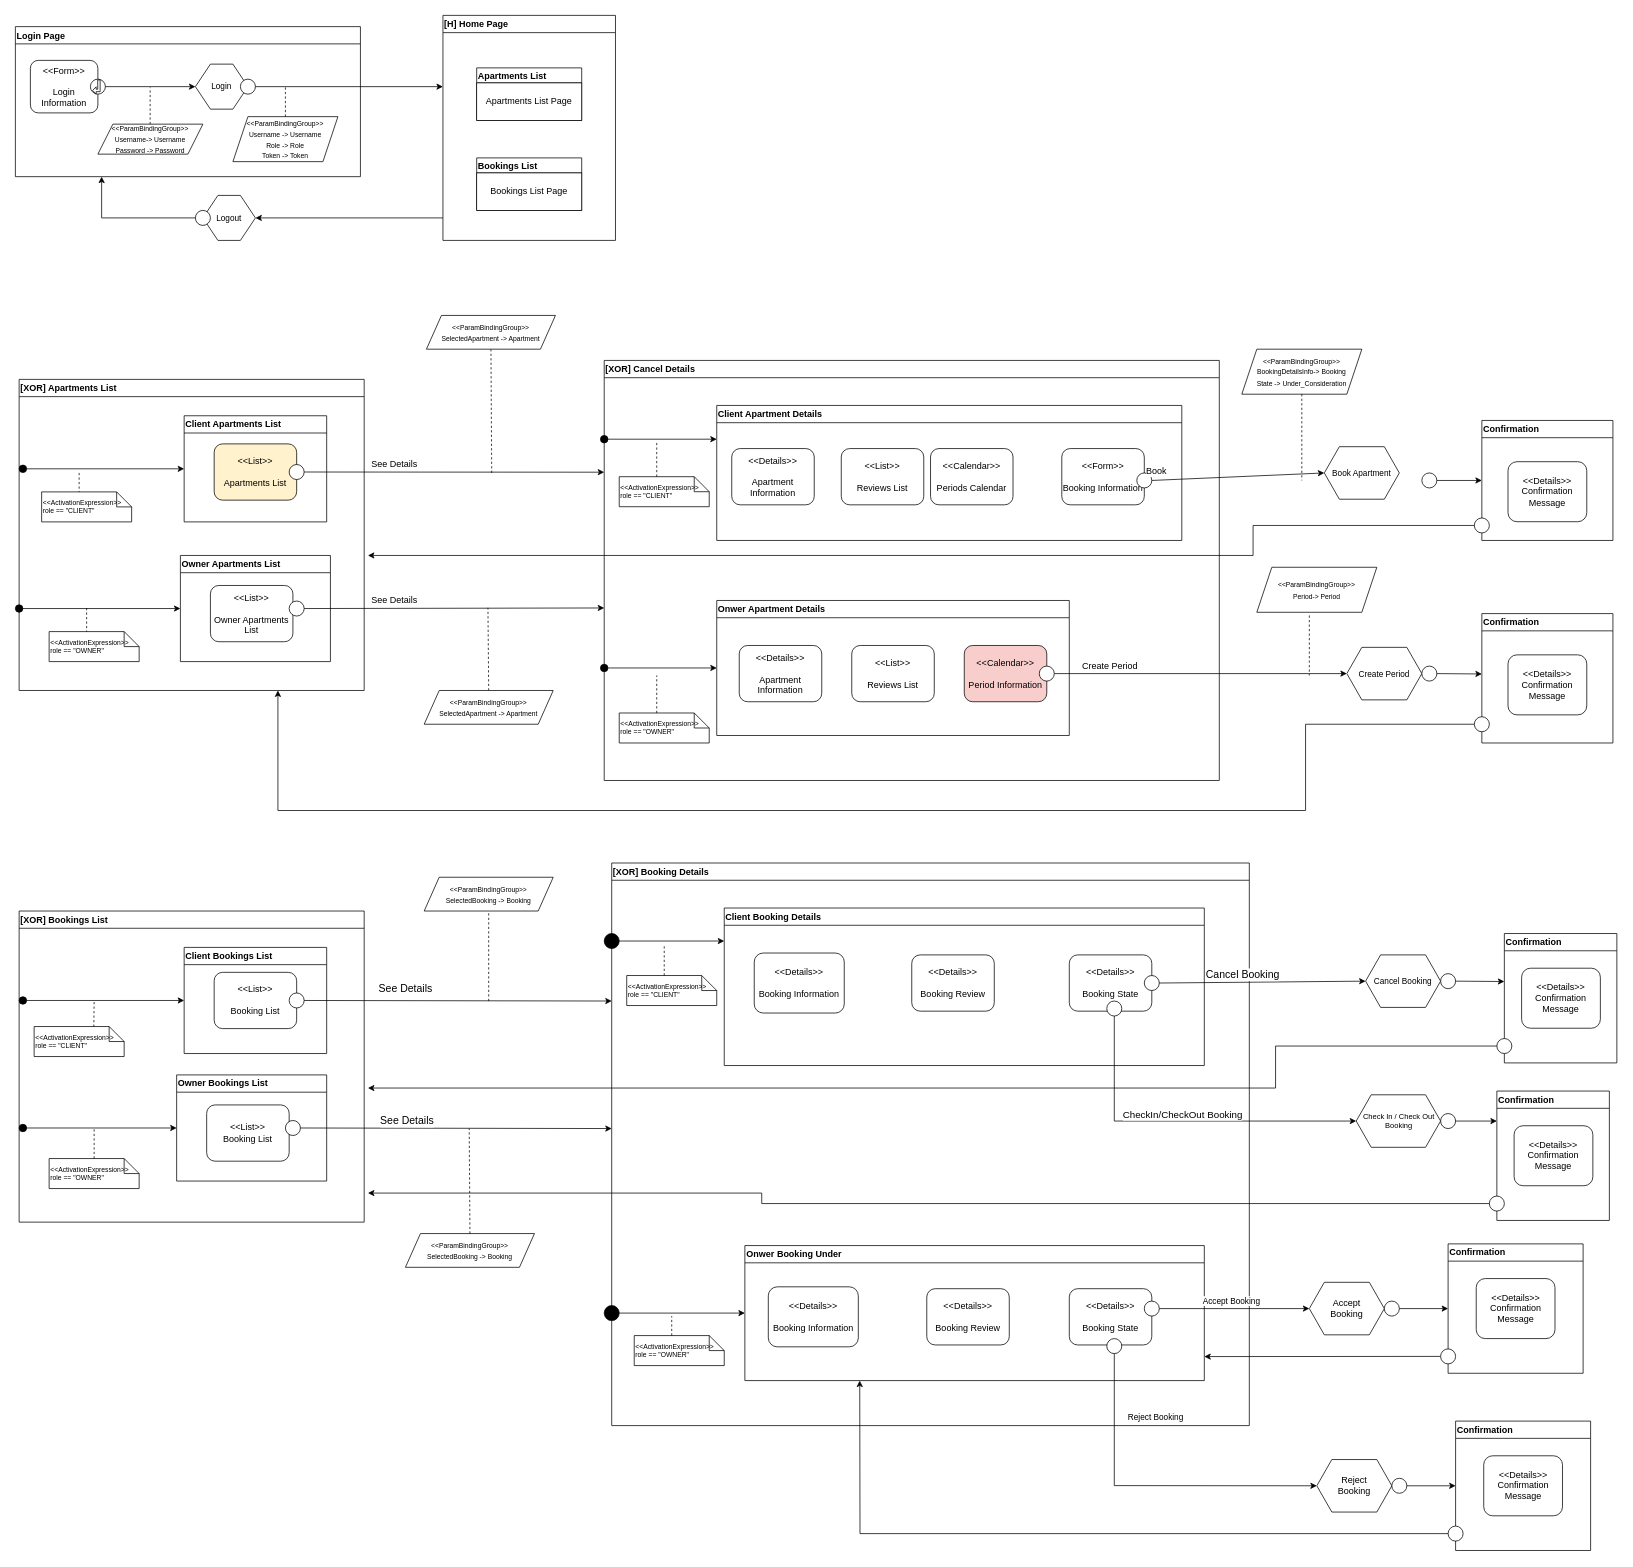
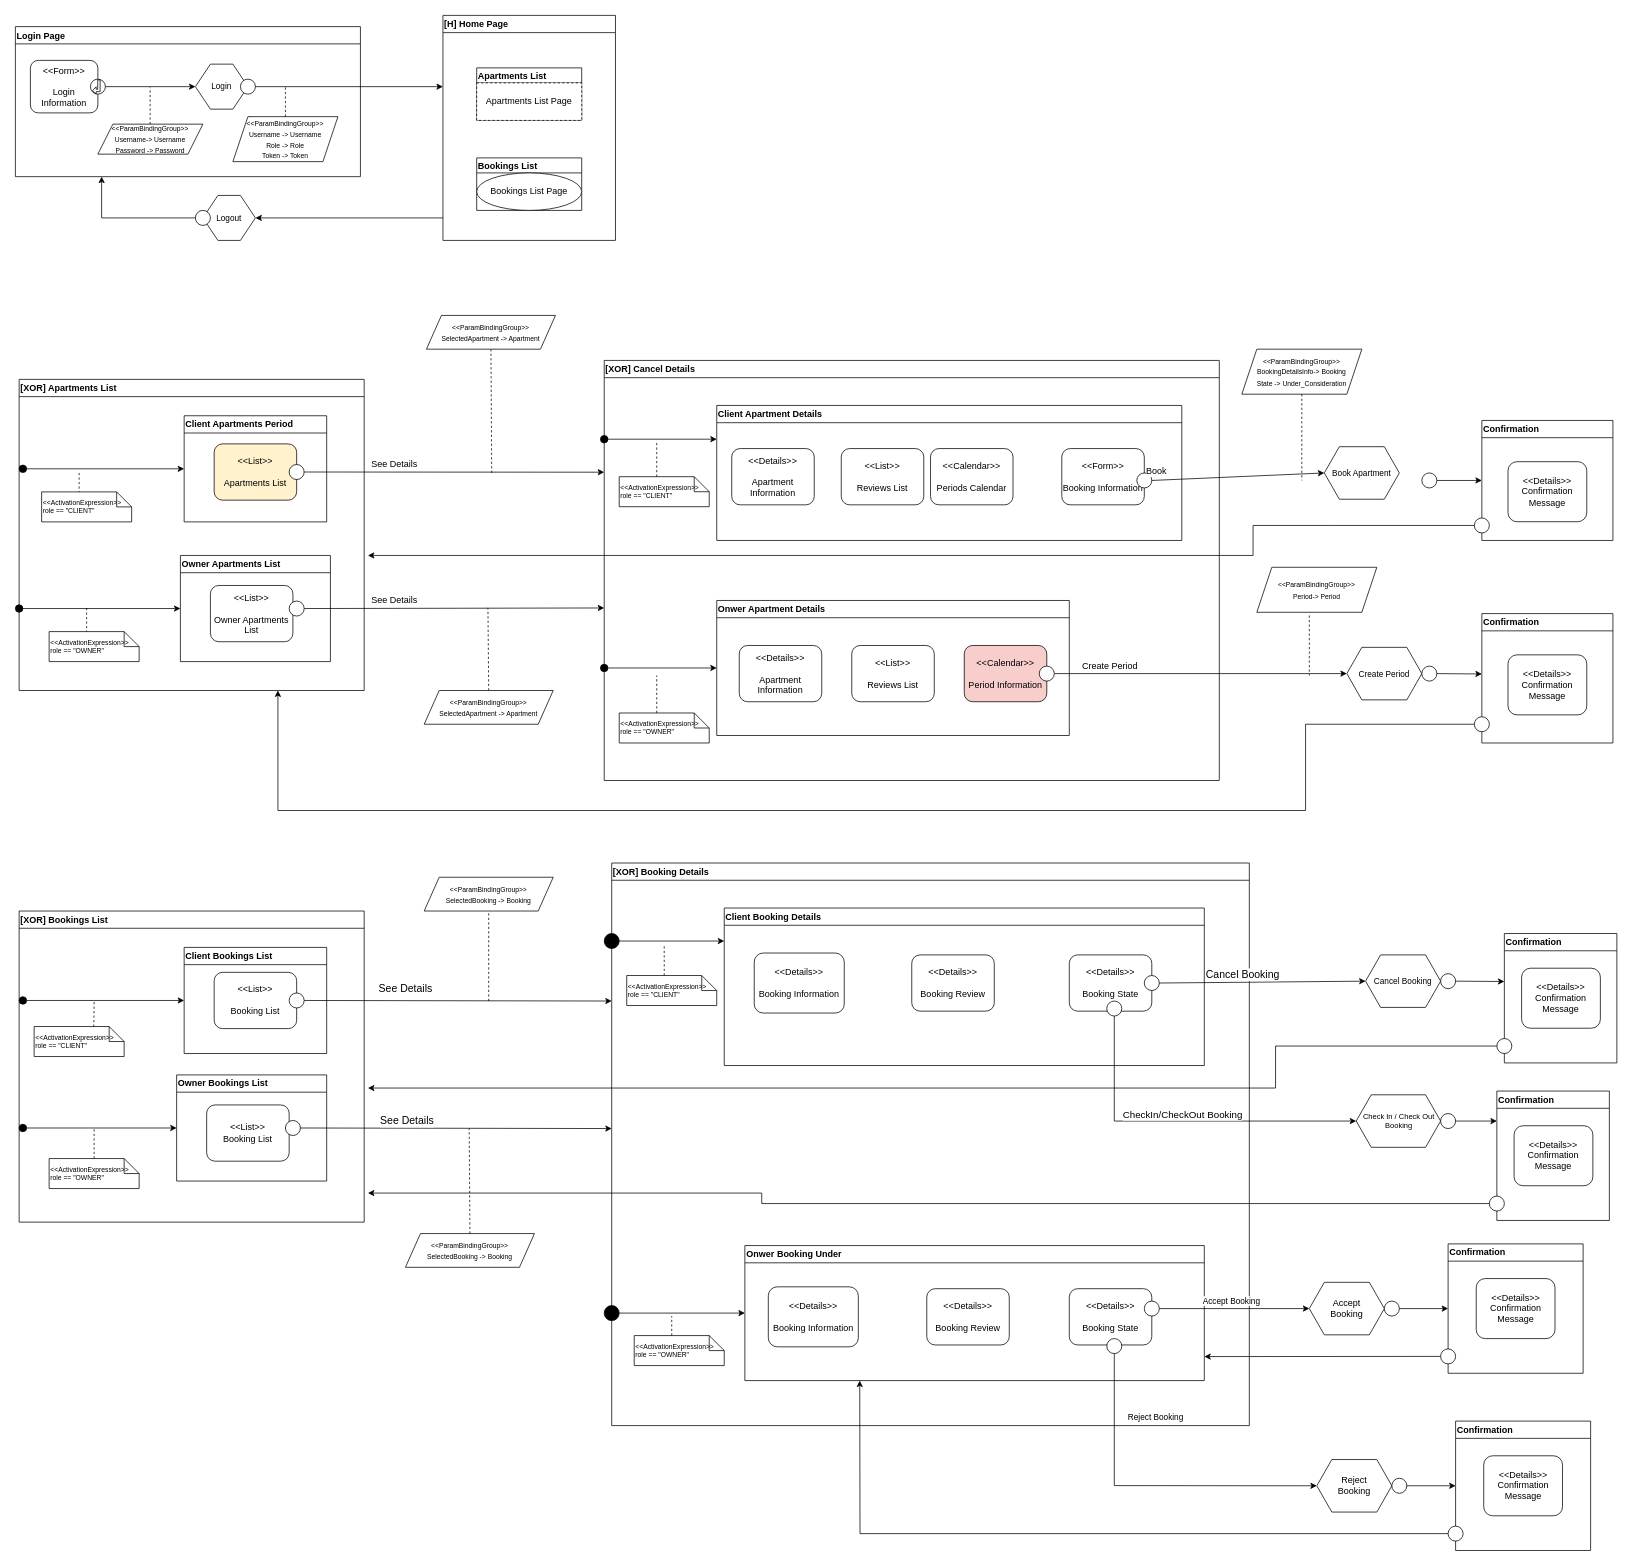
(529, 102) -> (529, 102)
(529, 192) -> (529, 192)
(235, 424) -> (240, 424)
